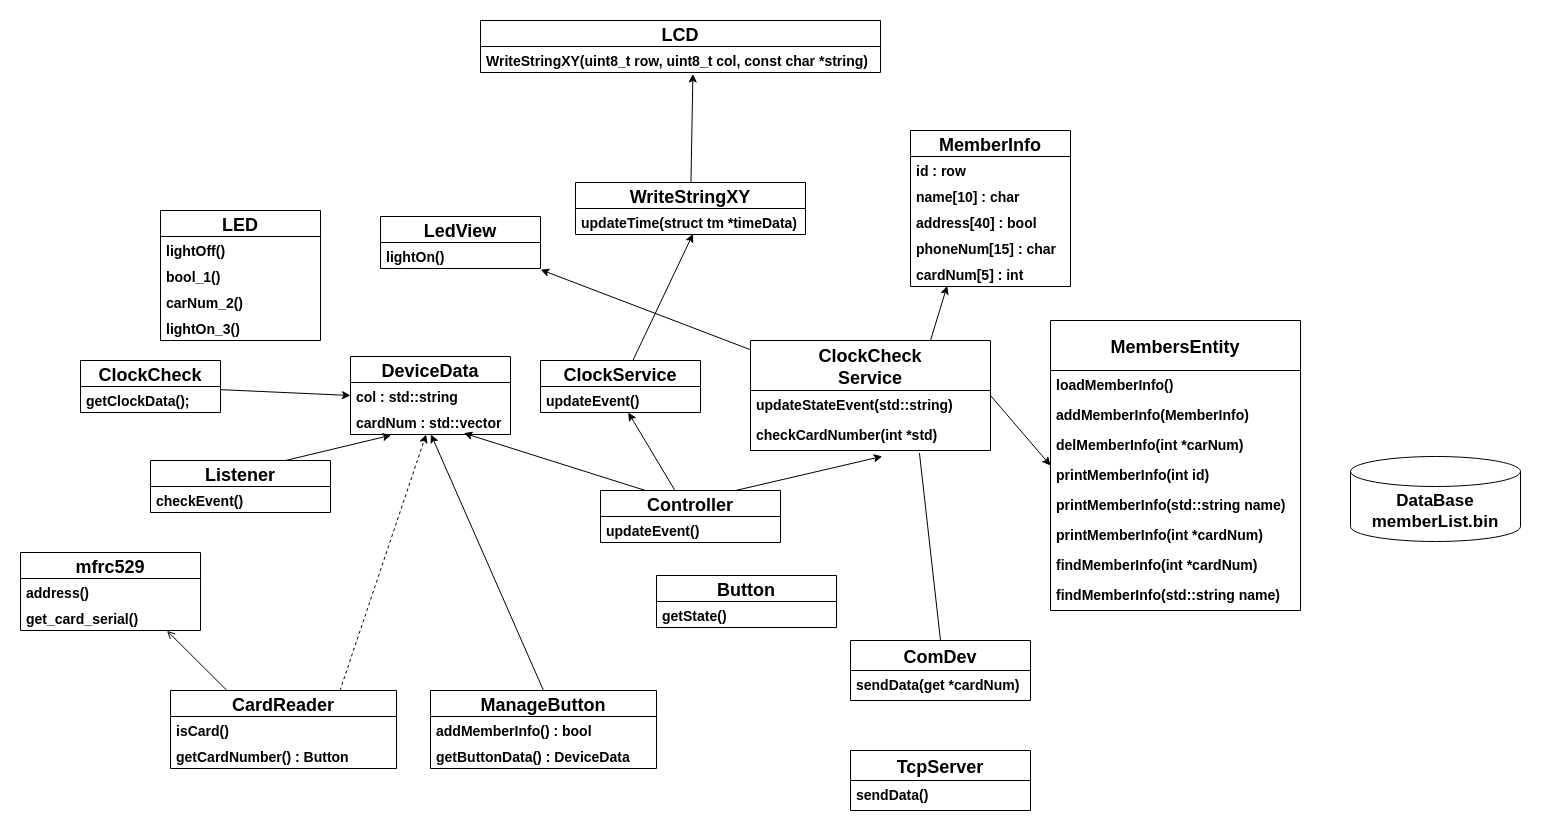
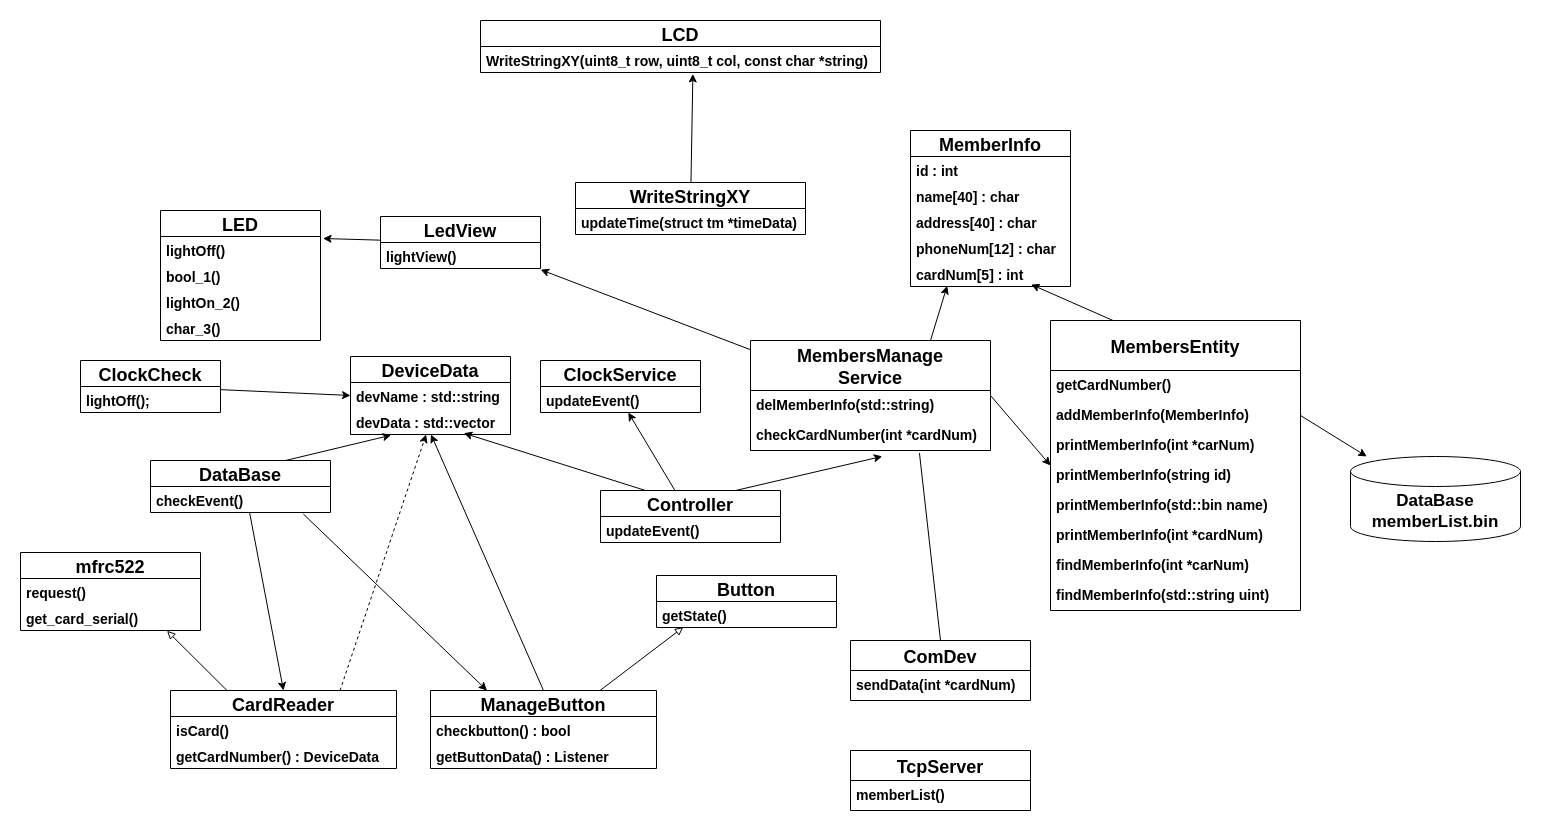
(940, 171) -> (938, 171)
(969, 197) -> (969, 197)
(979, 223) -> (981, 223)
none -> (354, 239)
(985, 249) -> (985, 249)
(418, 257) -> (424, 257)
(662, 299) -> none
(205, 303) -> (205, 303)
none -> (1073, 303)
(205, 329) -> (197, 329)
(870, 356) -> (870, 356)
(1117, 385) -> (1115, 385)
(410, 397) -> (427, 397)
(141, 401) -> (124, 401)
(864, 405) -> (851, 405)
(429, 423) -> (429, 423)
none -> (1331, 434)
(850, 435) -> (866, 435)
(1152, 445) -> (1160, 445)
(240, 475) -> (240, 475)
(1139, 475) -> (1151, 475)
(1176, 505) -> (1165, 505)
(1160, 565) -> (1156, 565)
(110, 567) -> (110, 567)
(61, 593) -> (61, 593)
(1172, 595) -> (1171, 595)
none -> (266, 599)
none -> (393, 600)
(171, 635) -> (173, 637)
none -> (640, 660)
(940, 685) -> (939, 685)
(515, 731) -> (507, 731)
(265, 757) -> (278, 757)
(538, 757) -> (531, 757)
(895, 795) -> (901, 795)
